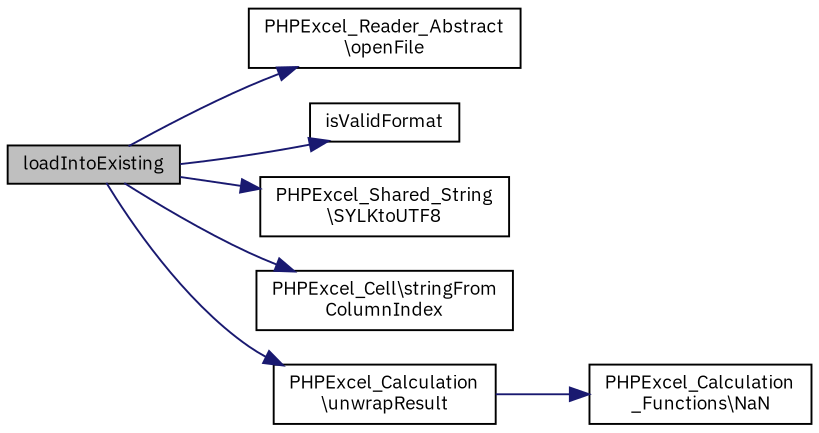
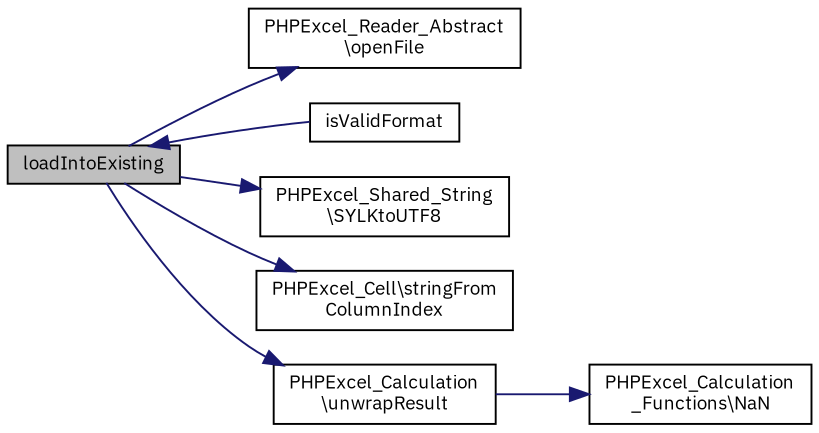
(245, 156) -> (239, 131)
